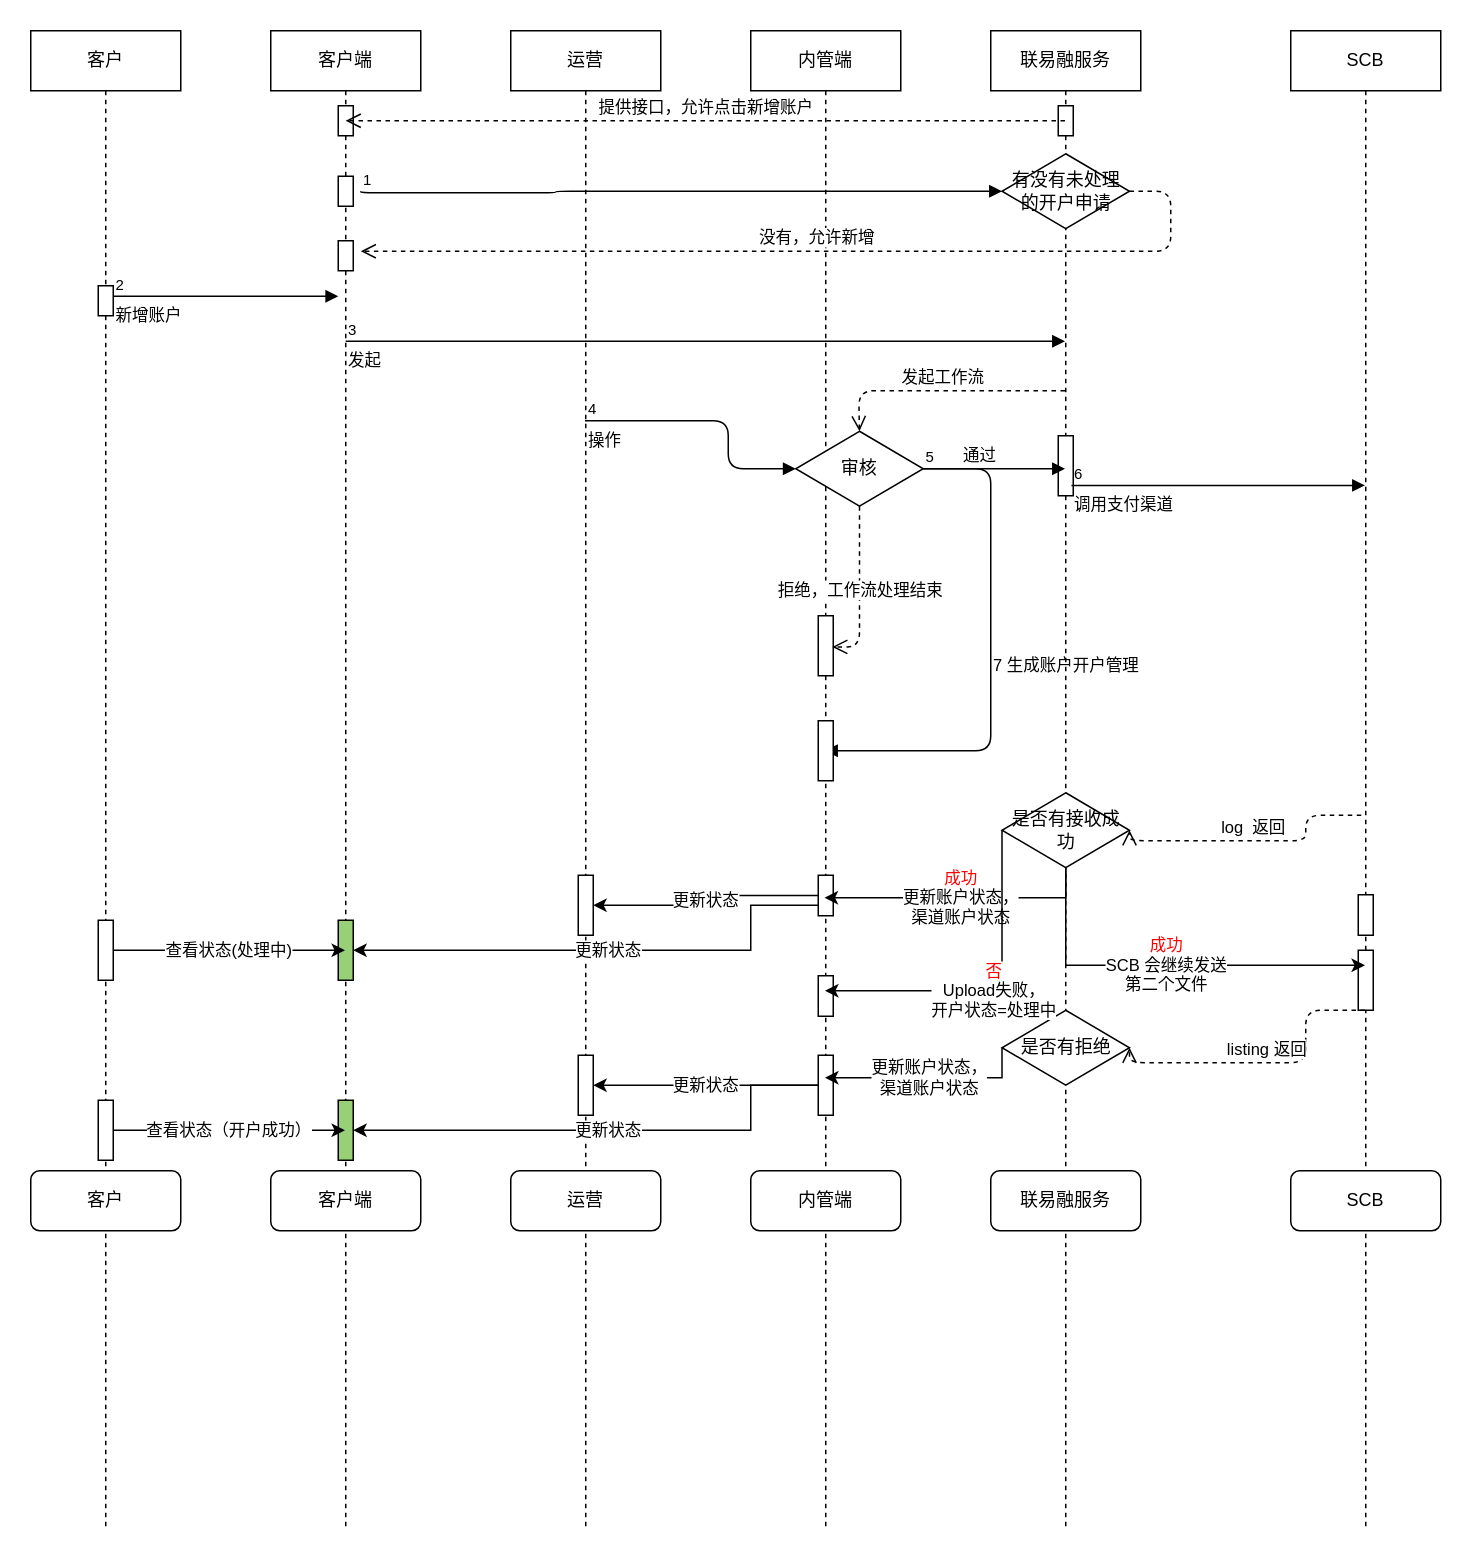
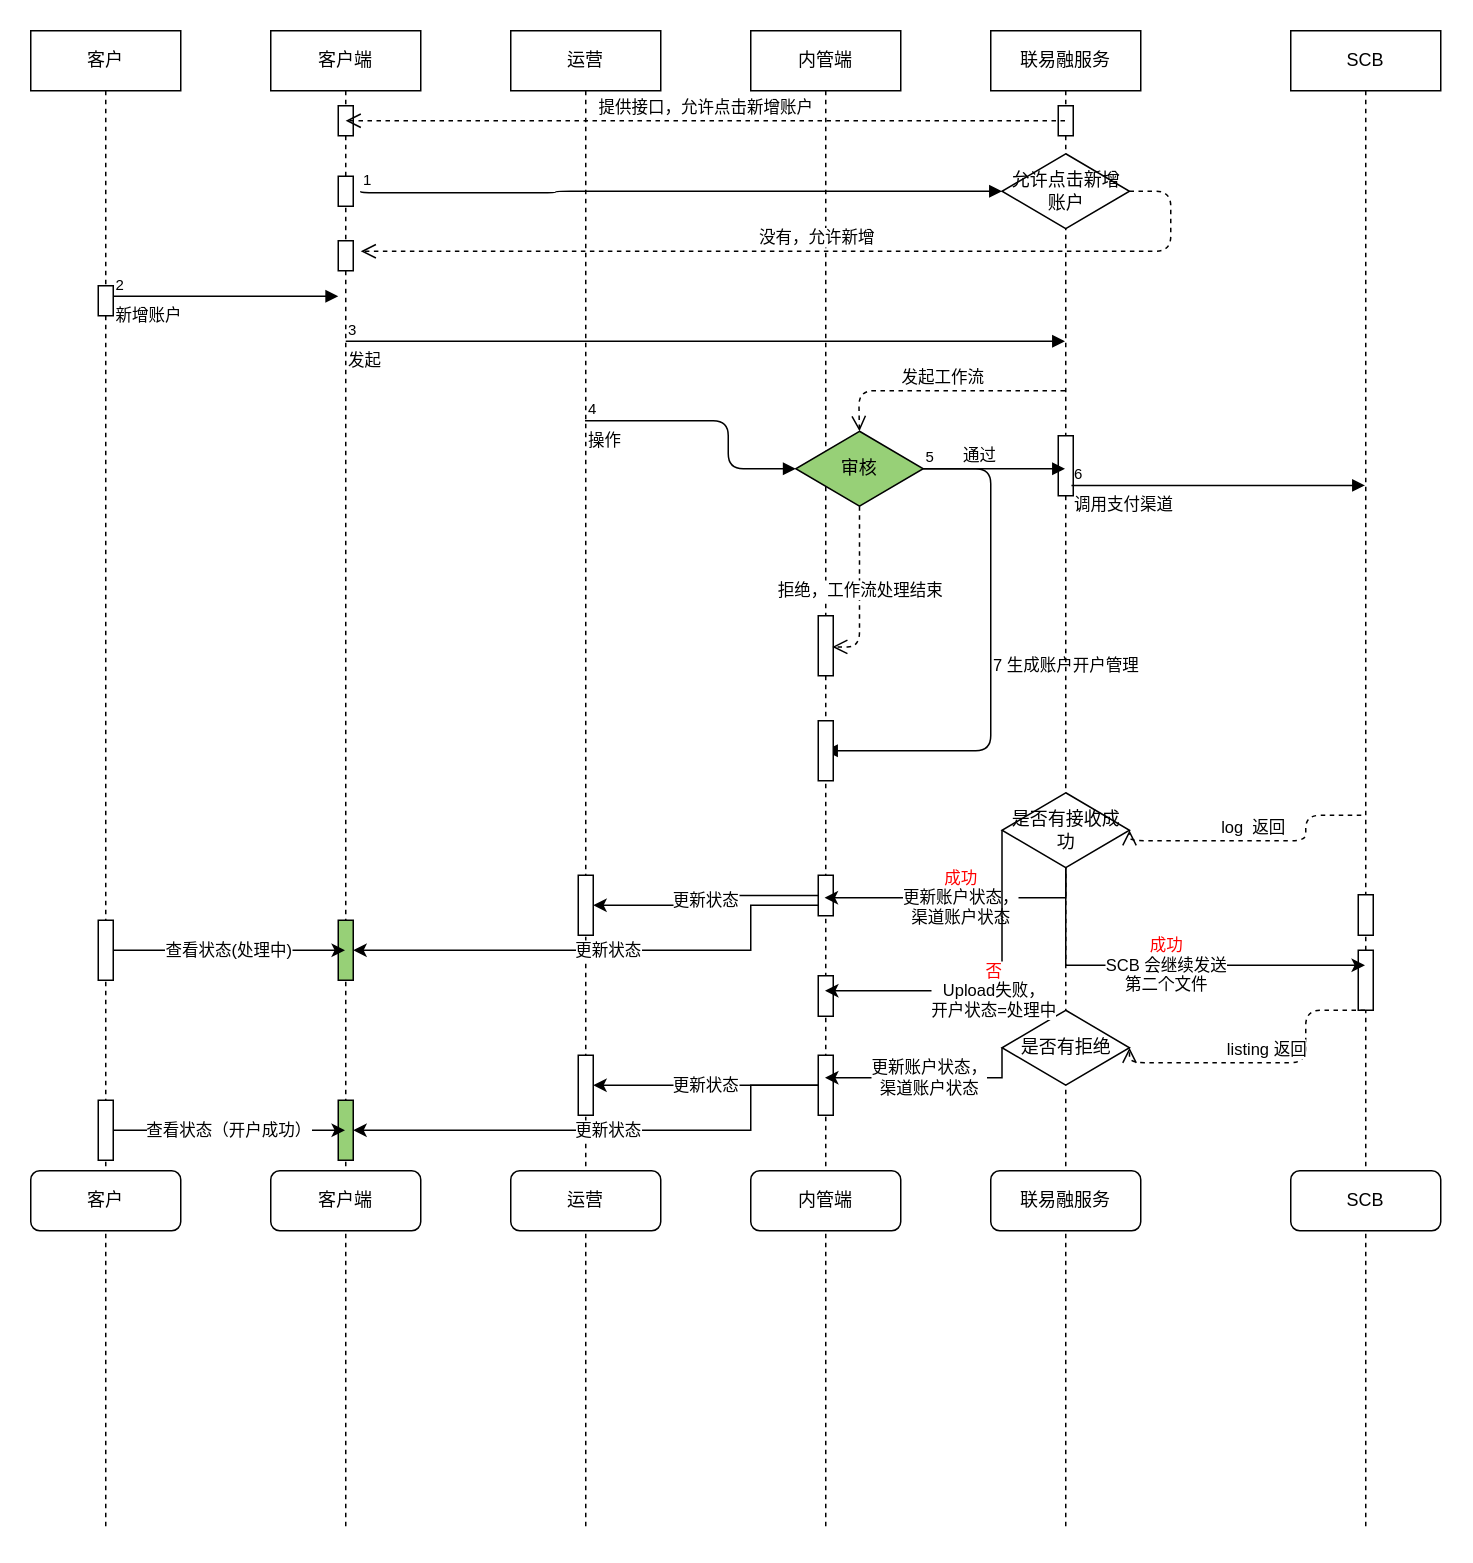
(1067, 191) -> (1067, 191)
(860, 469) -> (860, 469)
